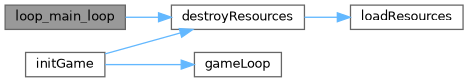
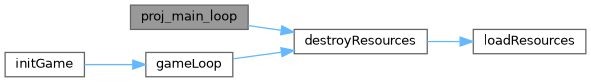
(65, 17) -> (189, 17)
(143, 43) -> (257, 56)
